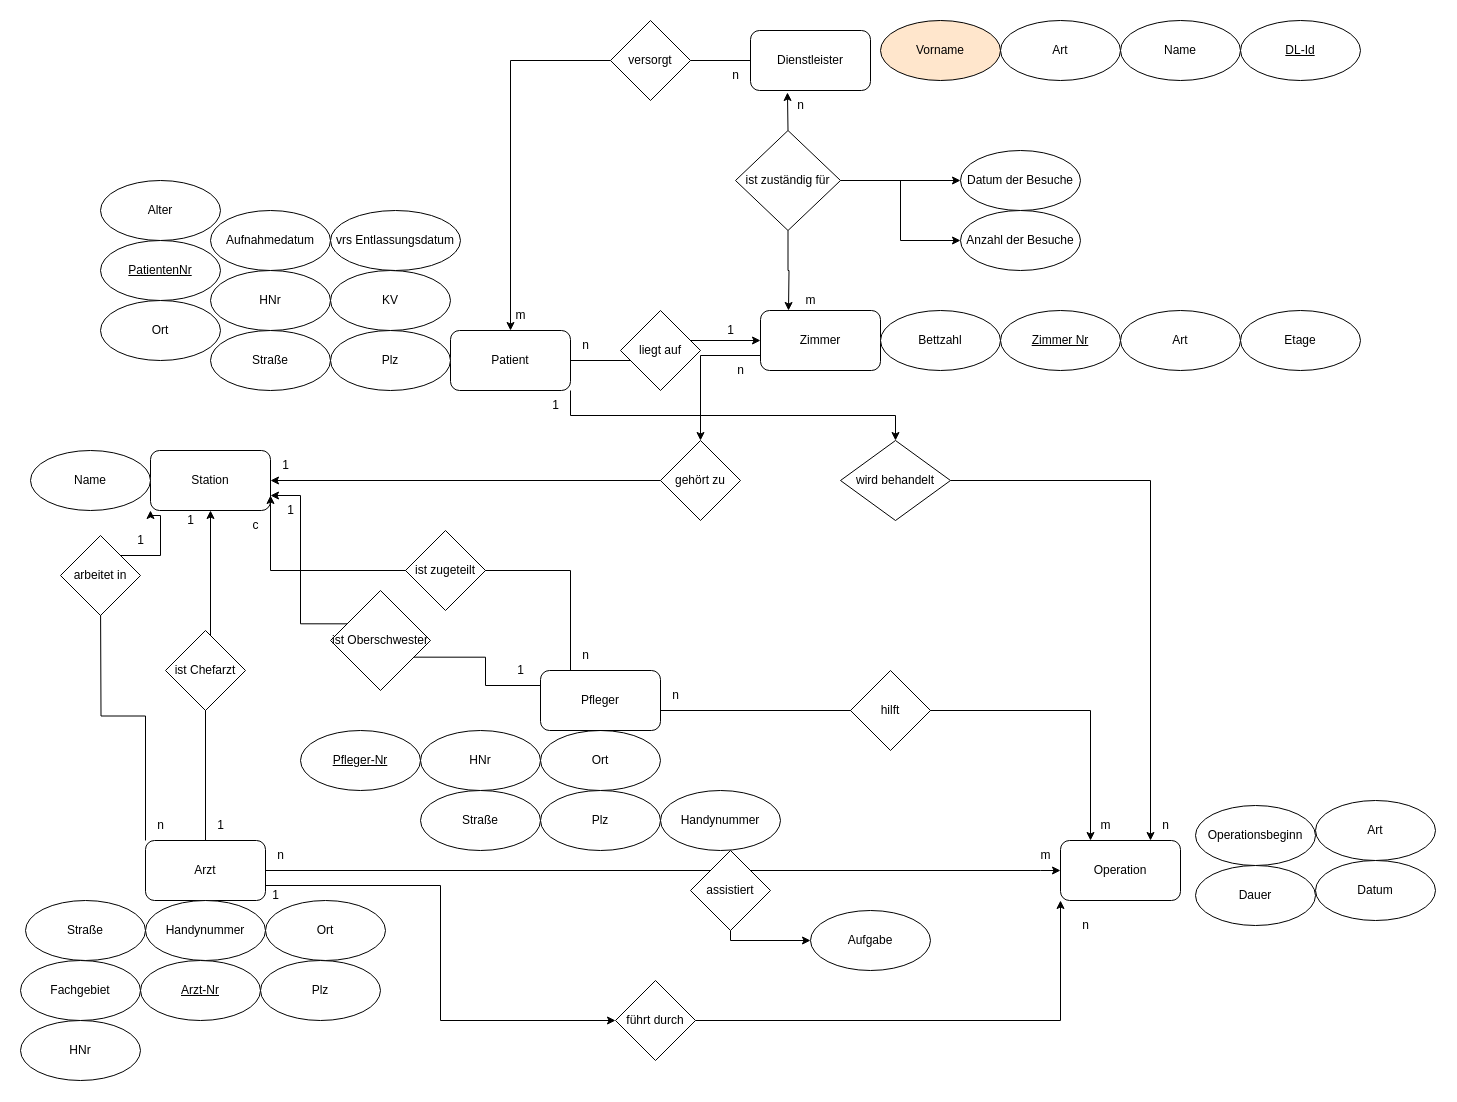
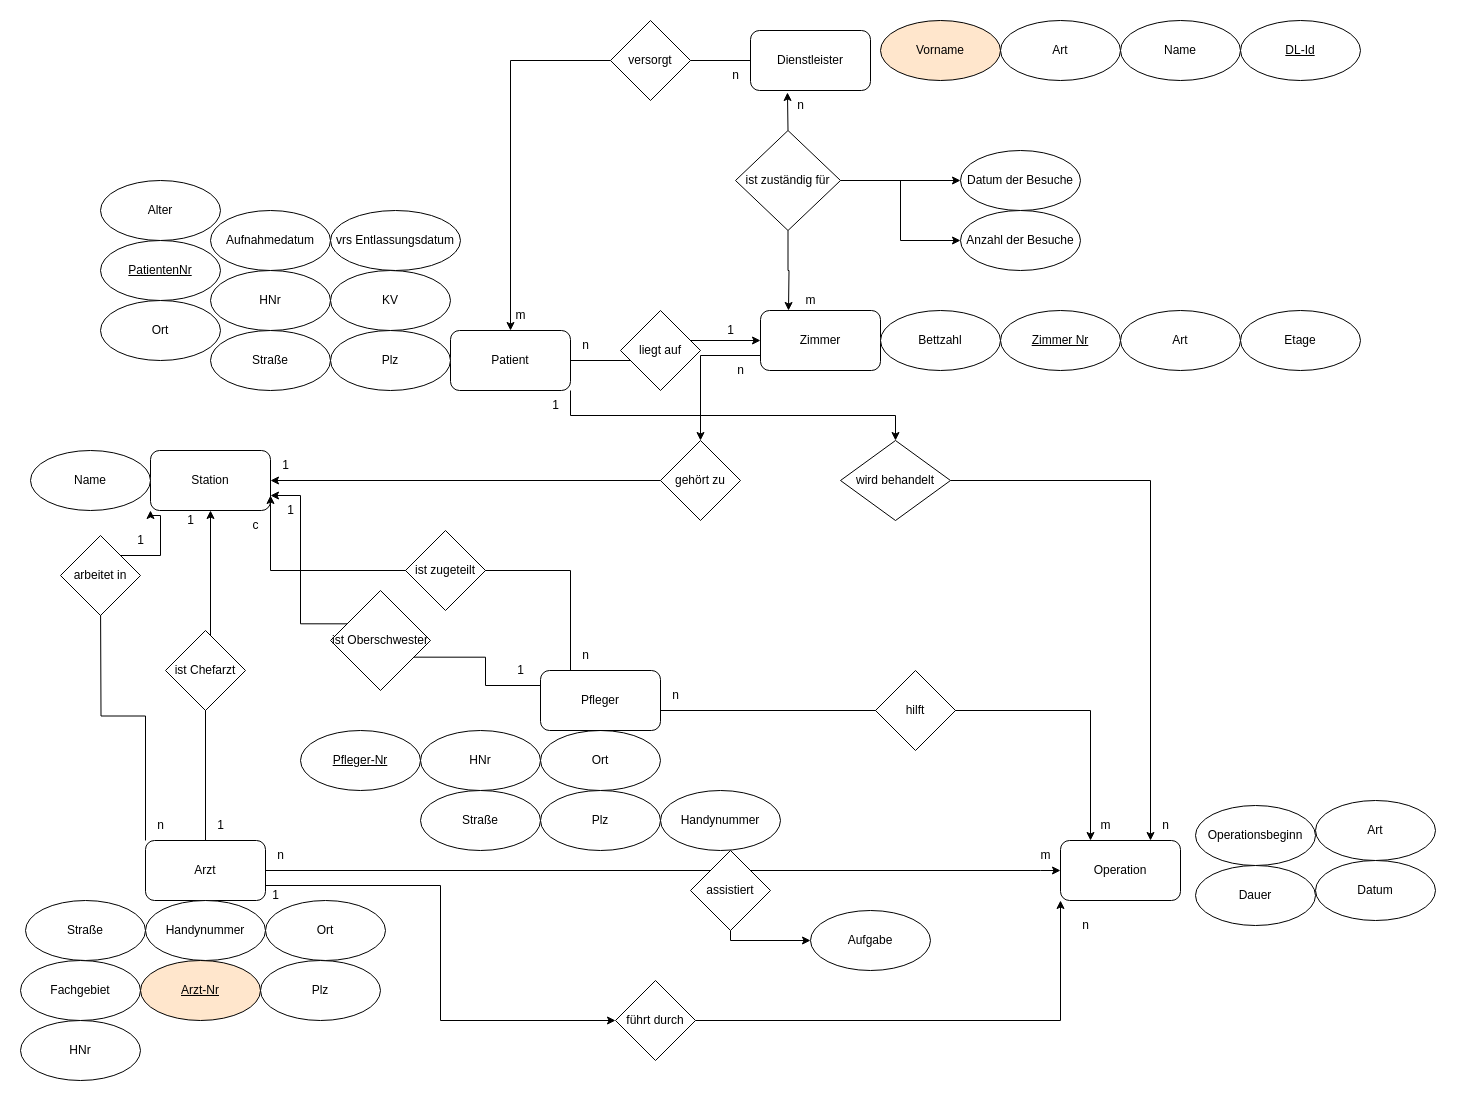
(891, 711) -> (916, 711)
(201, 991) -> (201, 991)
